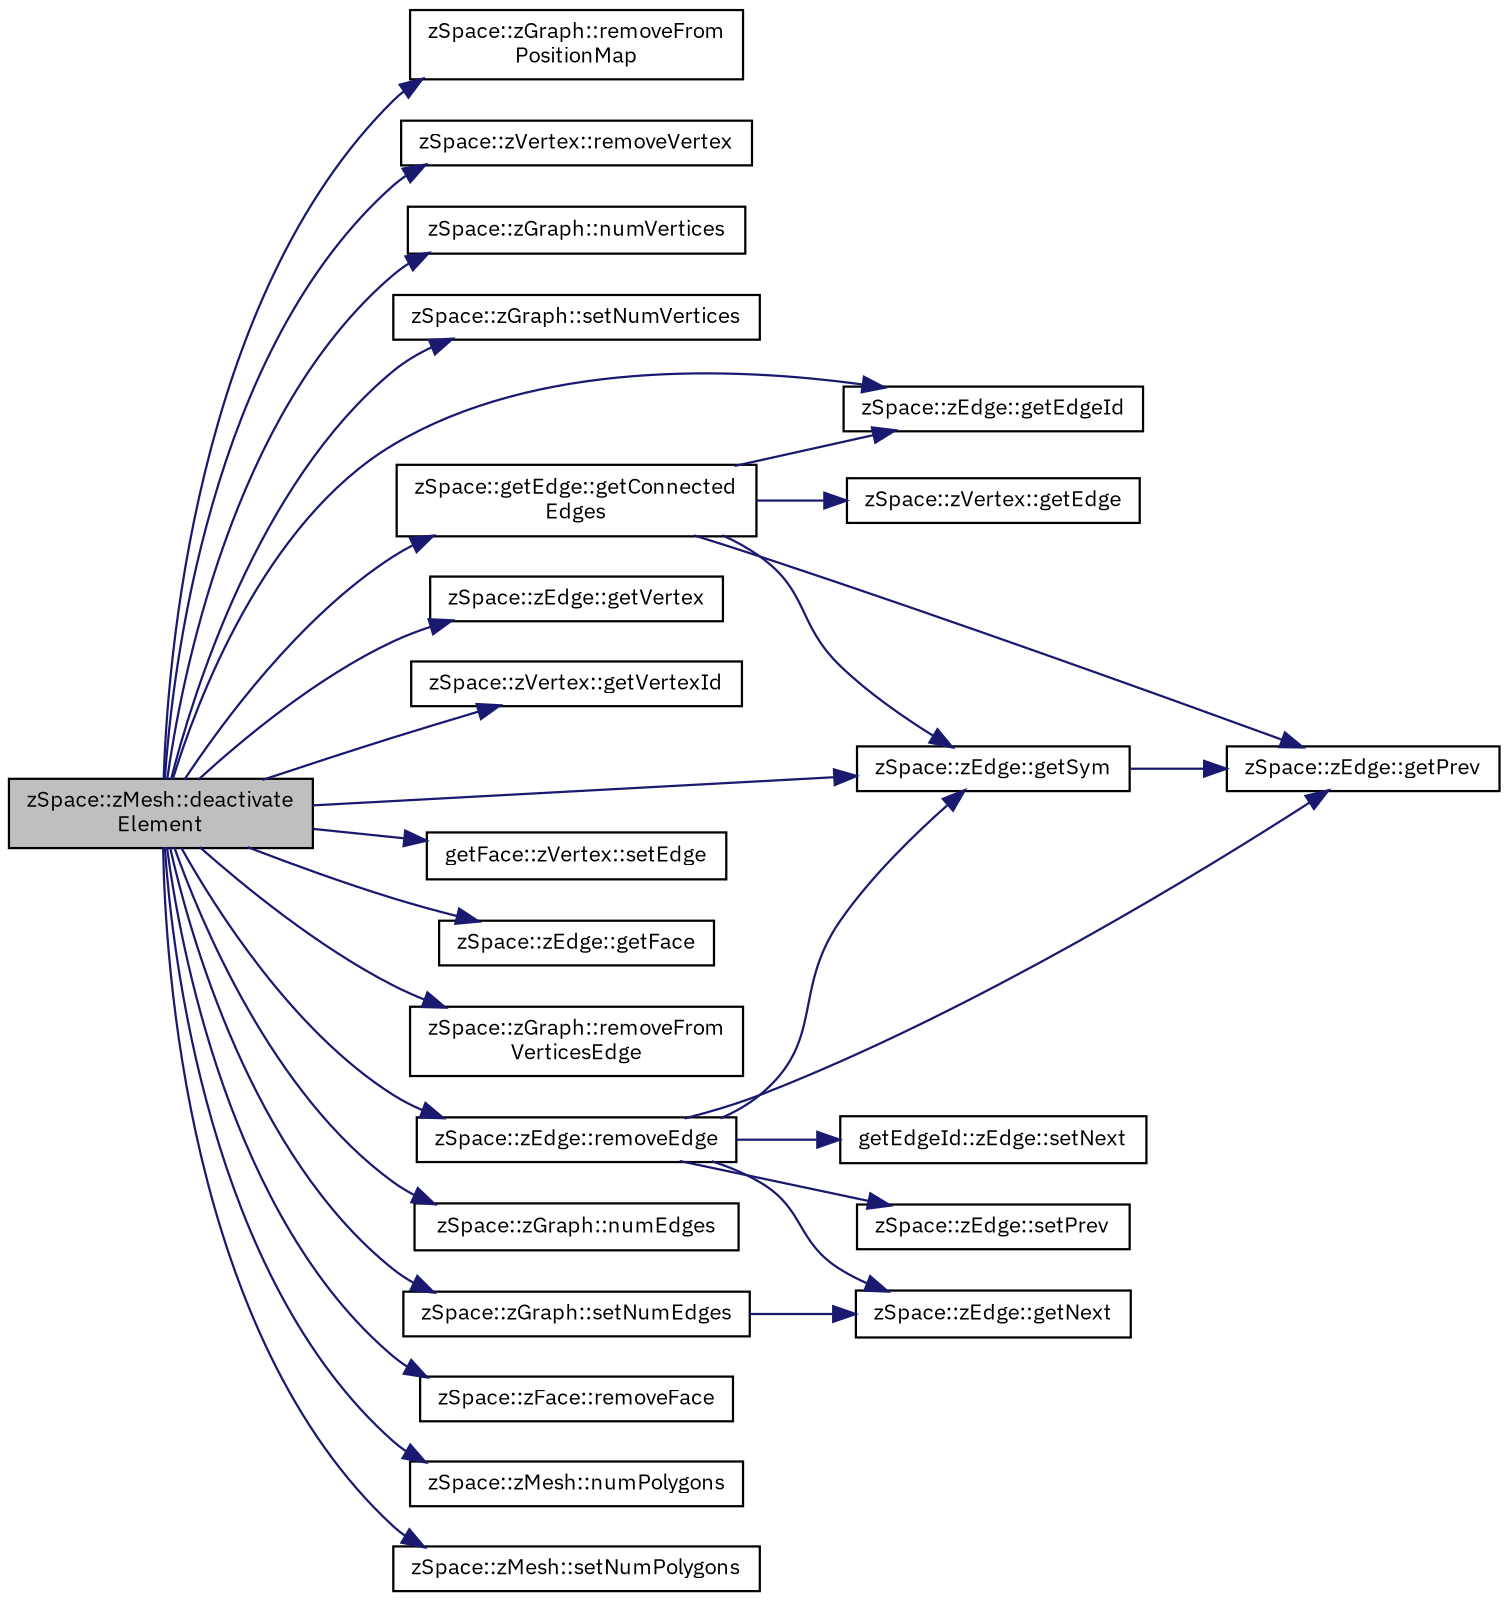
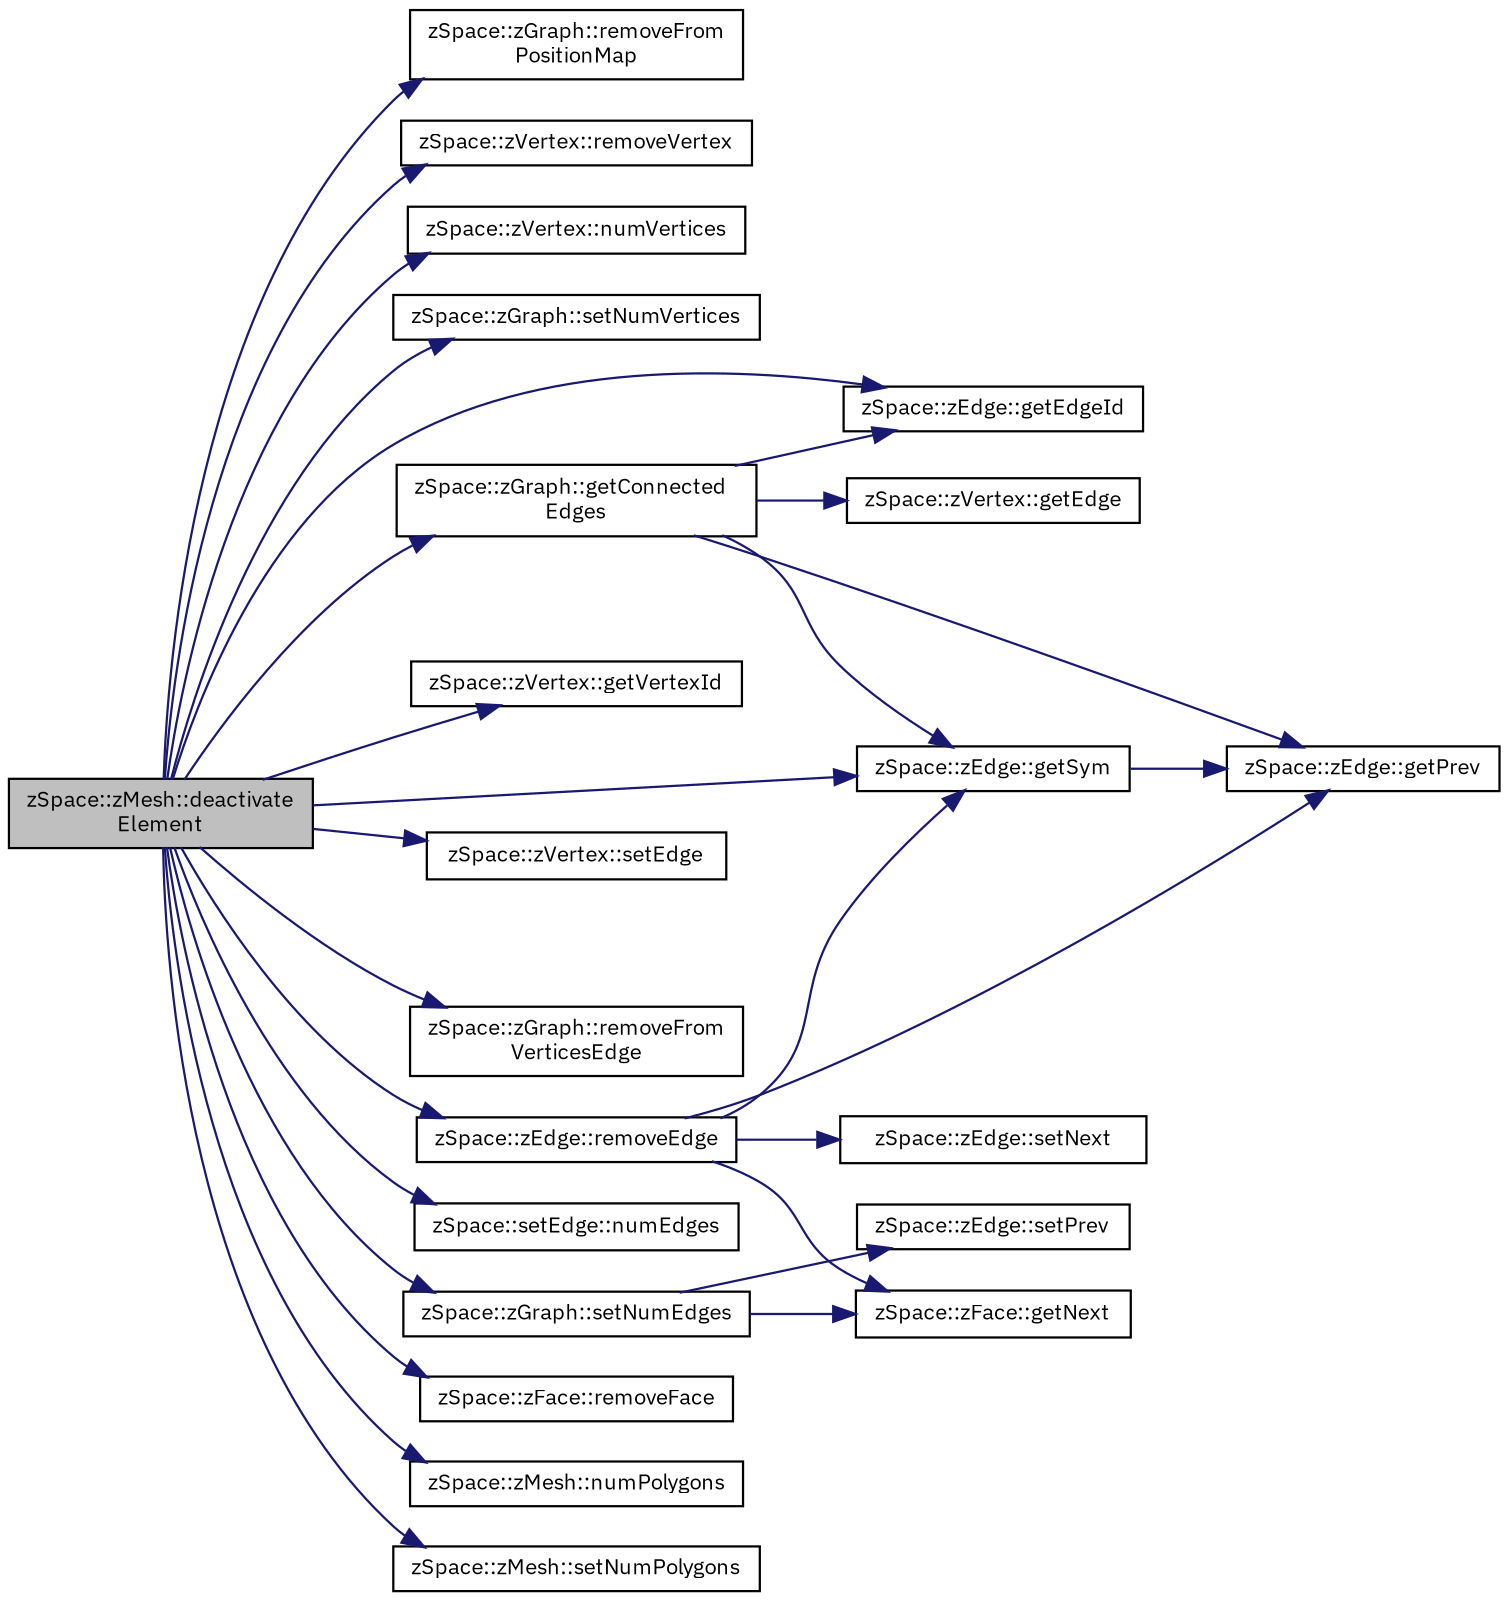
(577, 230) -> (577, 230)
(577, 501) -> (577, 501)
(577, 599) -> none
(577, 856) -> (577, 856)
(577, 943) -> none
(993, 1140) -> (993, 1140)
(788, 1184) -> (774, 1273)
(577, 1227) -> (577, 1227)
(993, 1314) -> (993, 1314)
